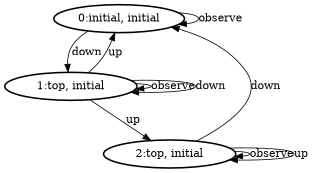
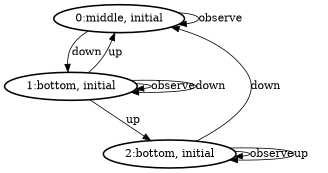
(119, 19) -> (119, 19)
(71, 86) -> (71, 86)
(170, 154) -> (170, 154)
